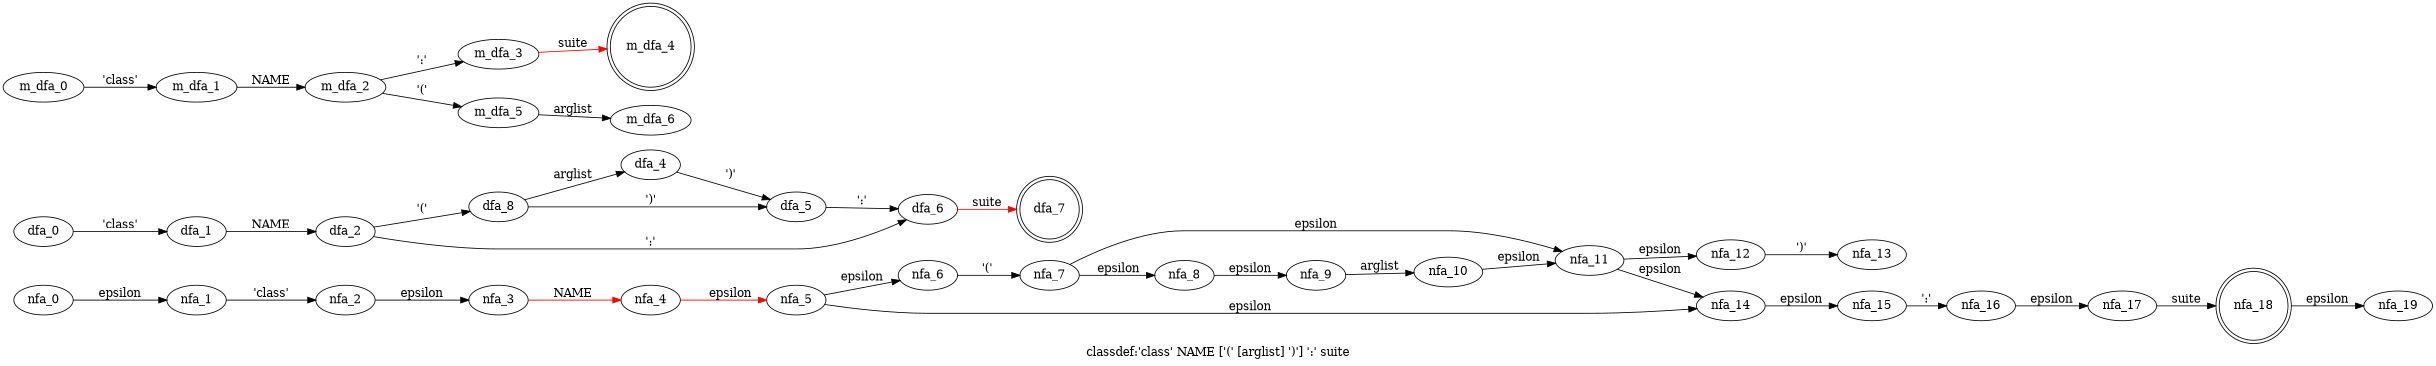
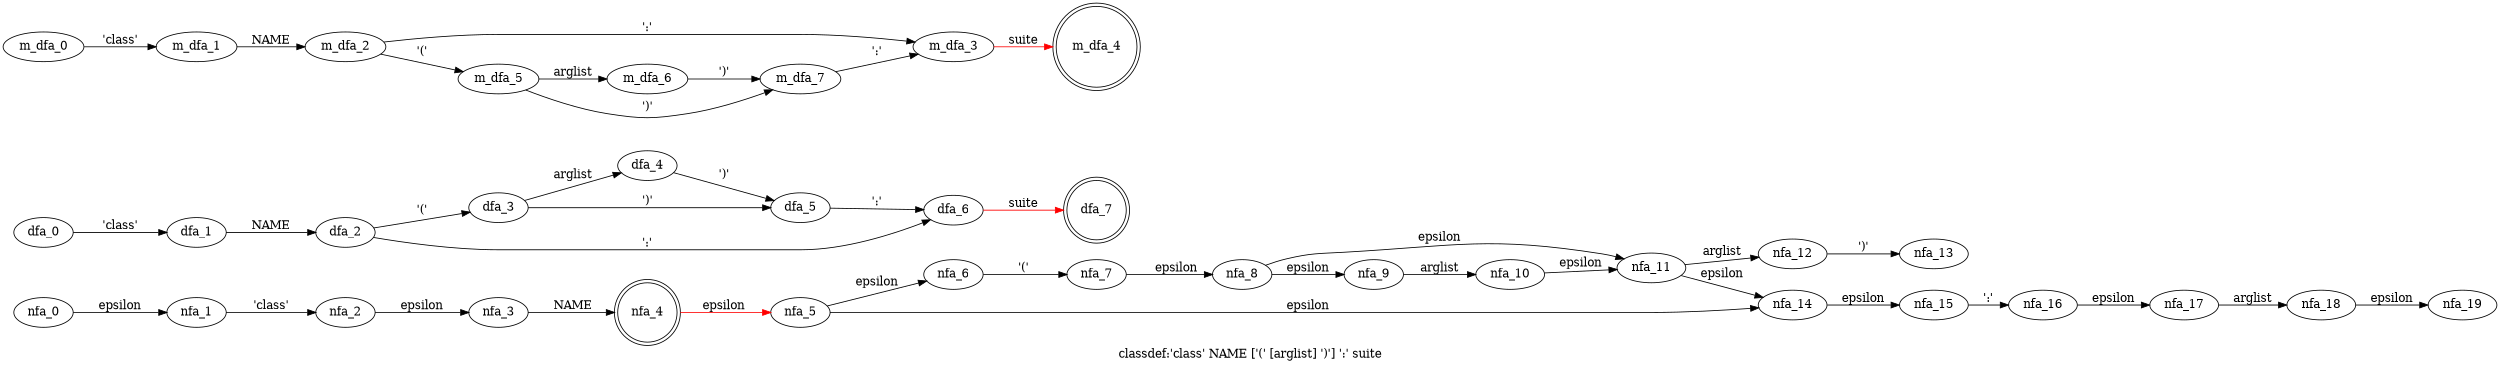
none -> (800, 79)
(498, 207) -> (498, 208)
(1310, 231) -> (1440, 246)
(1660, 250) -> (1722, 252)
(570, 300) -> (567, 312)
(651, 300) -> (647, 312)
(2186, 300) -> (2253, 299)
(2254, 306) -> (2321, 305)
